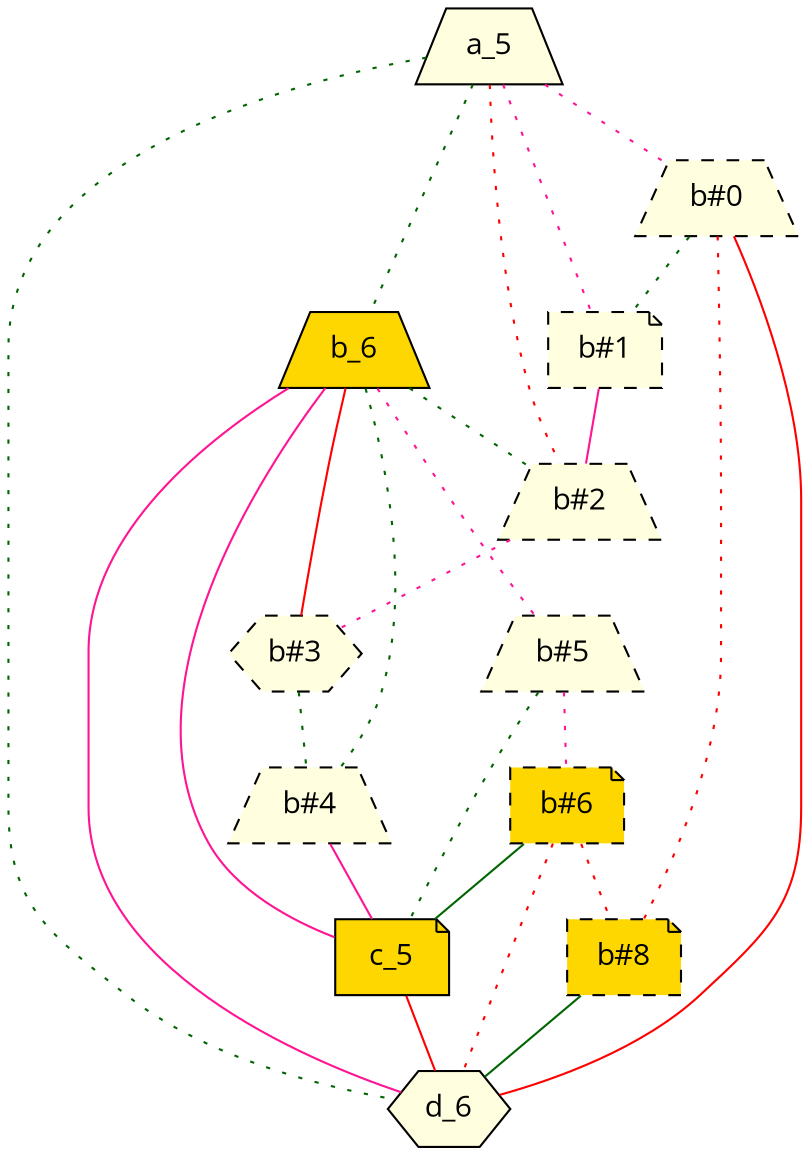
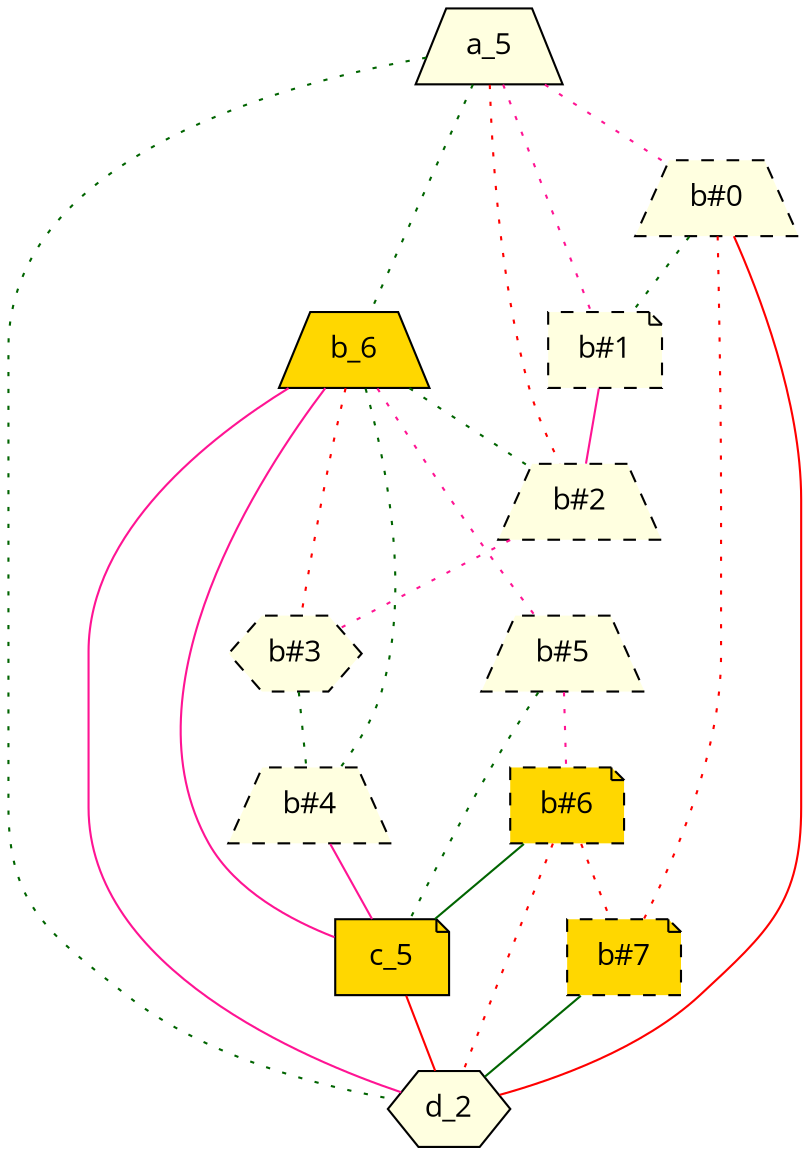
(322, 501) -> (322, 501)
(624, 957) -> (624, 957)
(449, 1109) -> (449, 1109)
